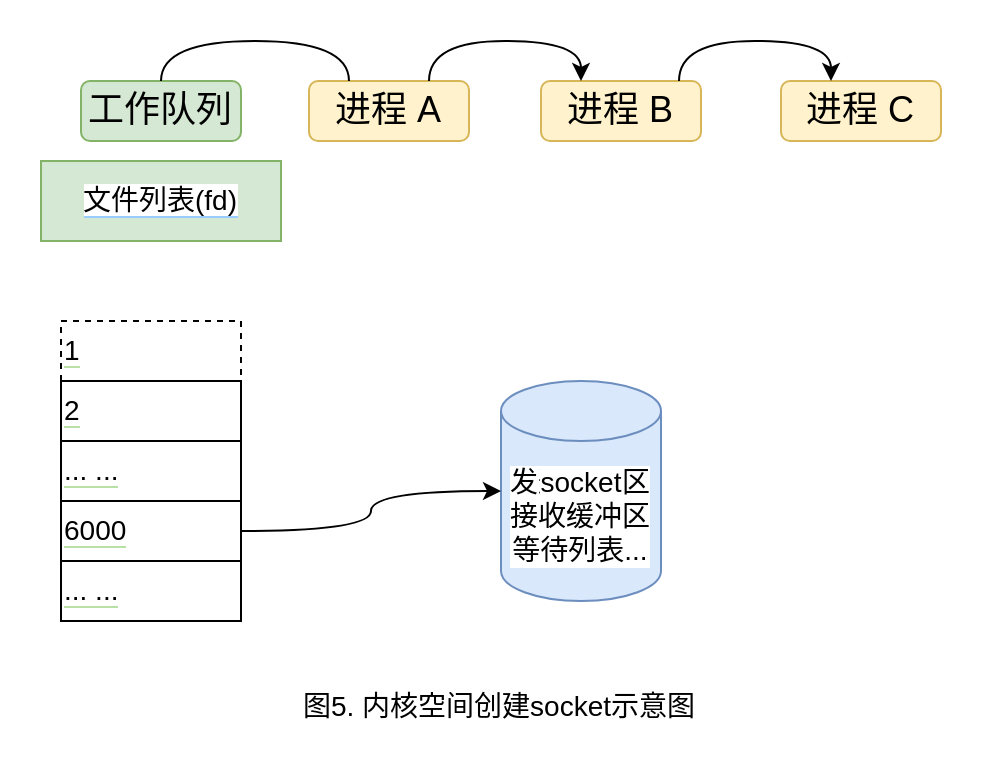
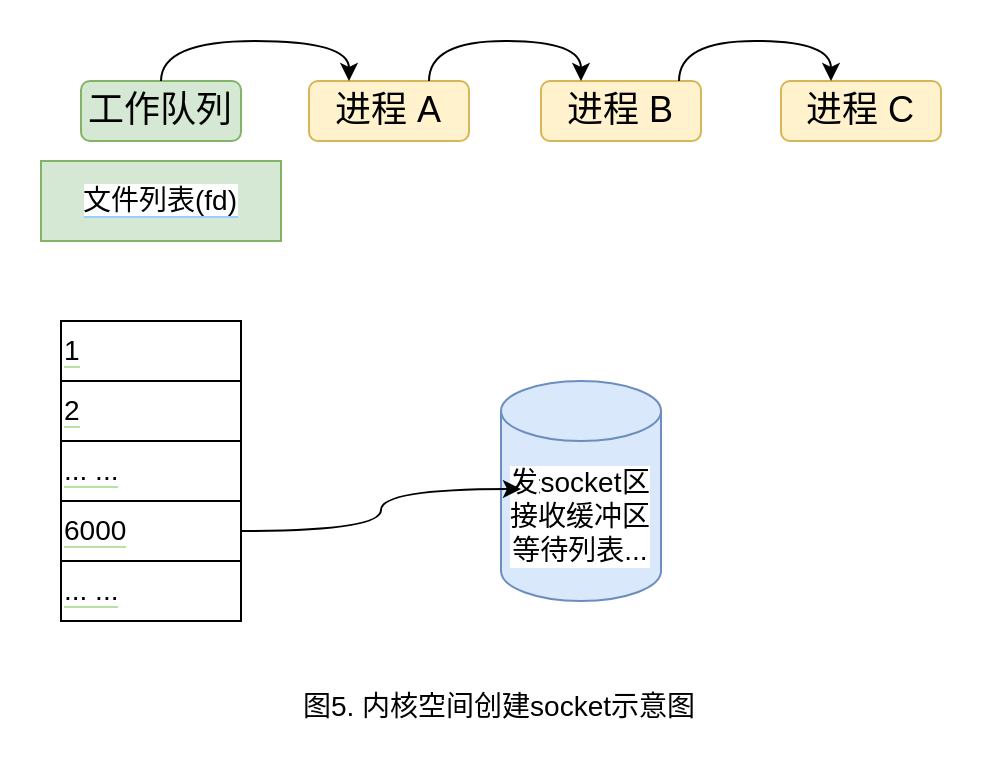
(324, 51) -> (320, 47)
(151, 351) -> (151, 351)
(366, 518) -> (366, 521)
